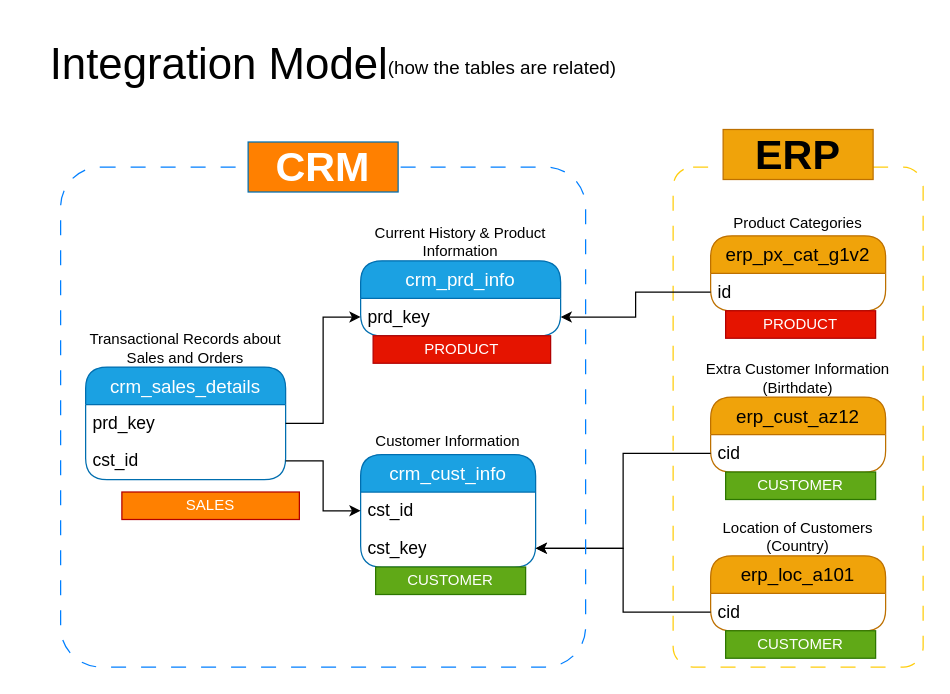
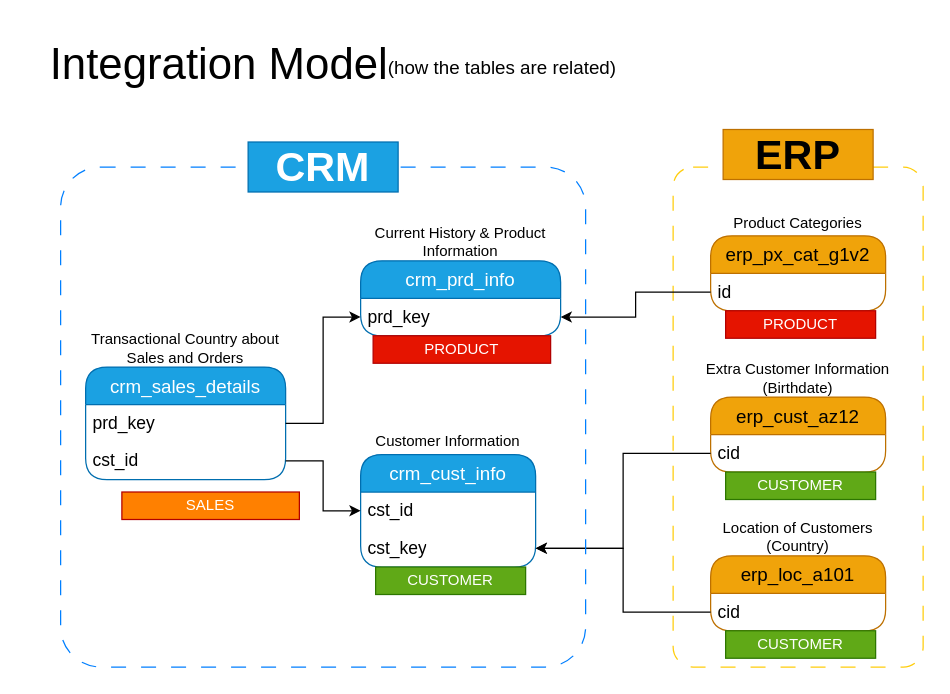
(323, 167) -> (323, 167)
(186, 348) -> (186, 348)
